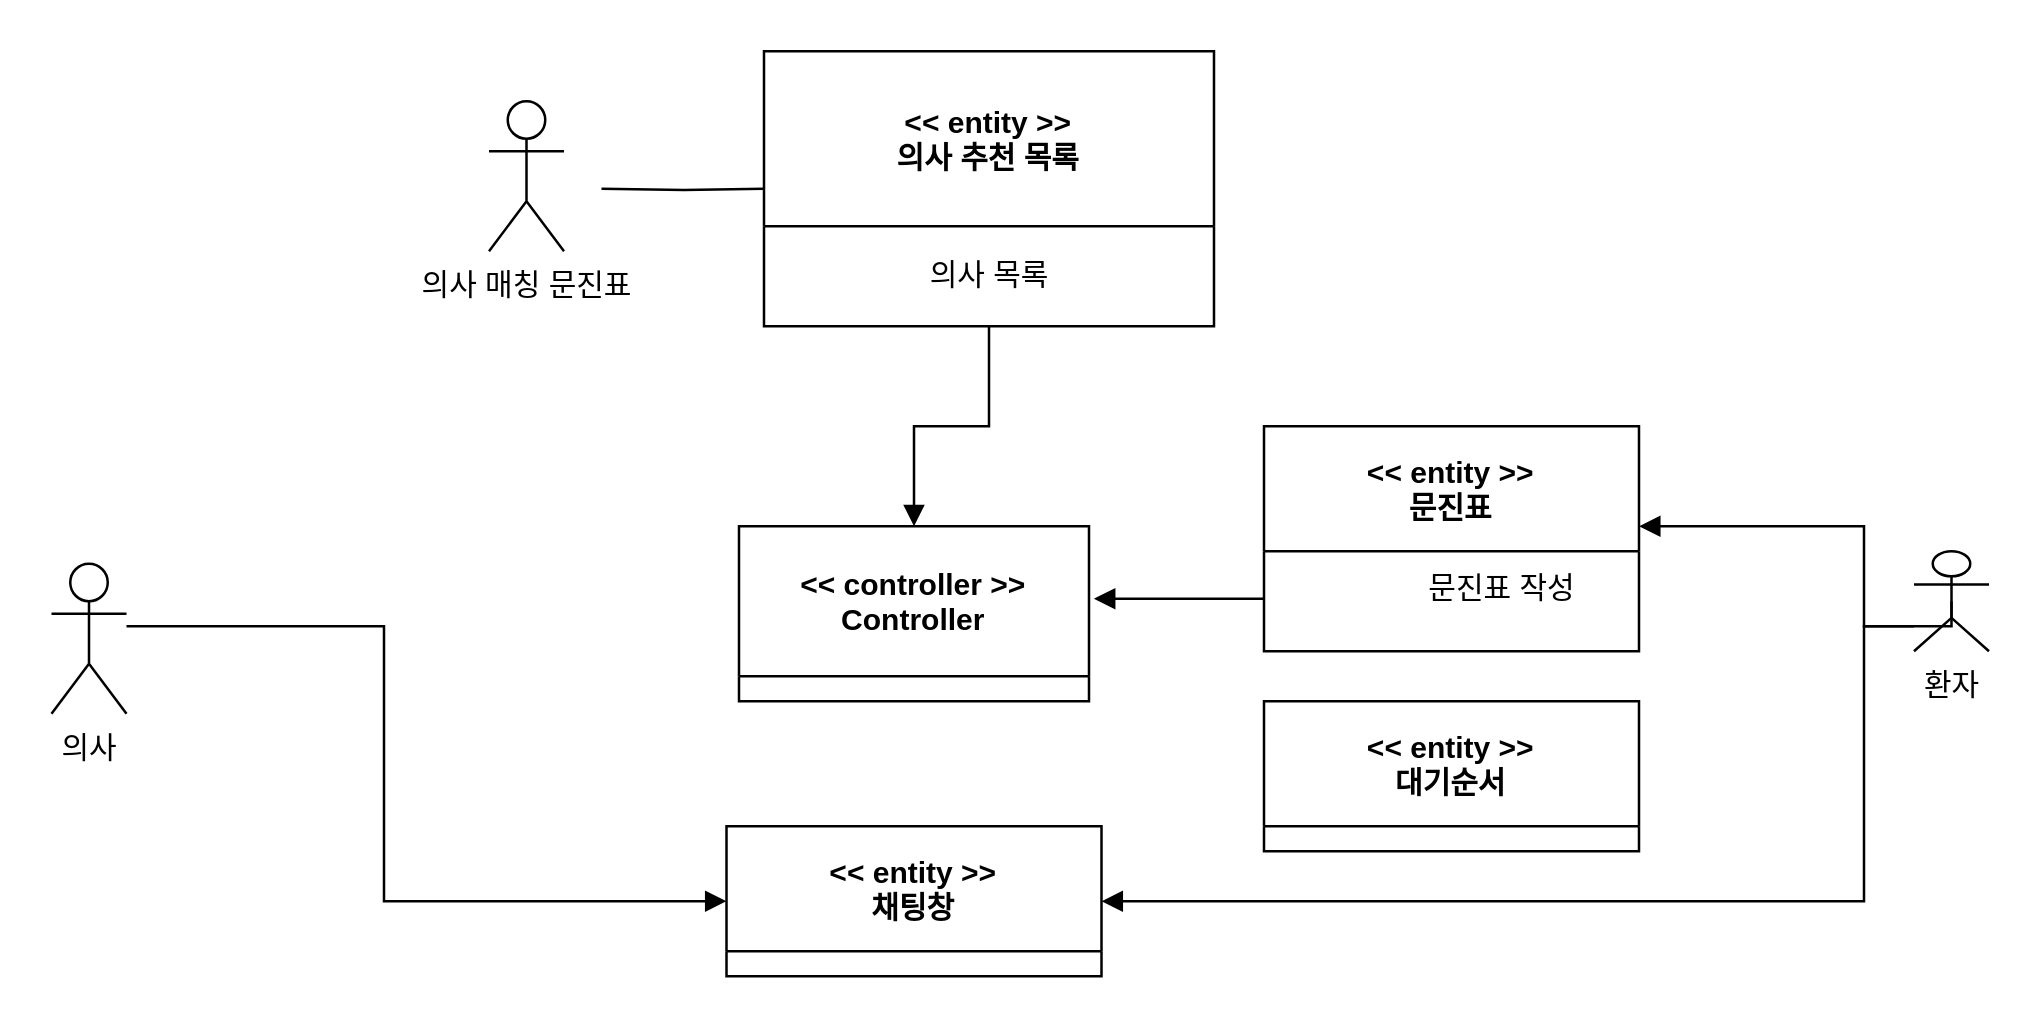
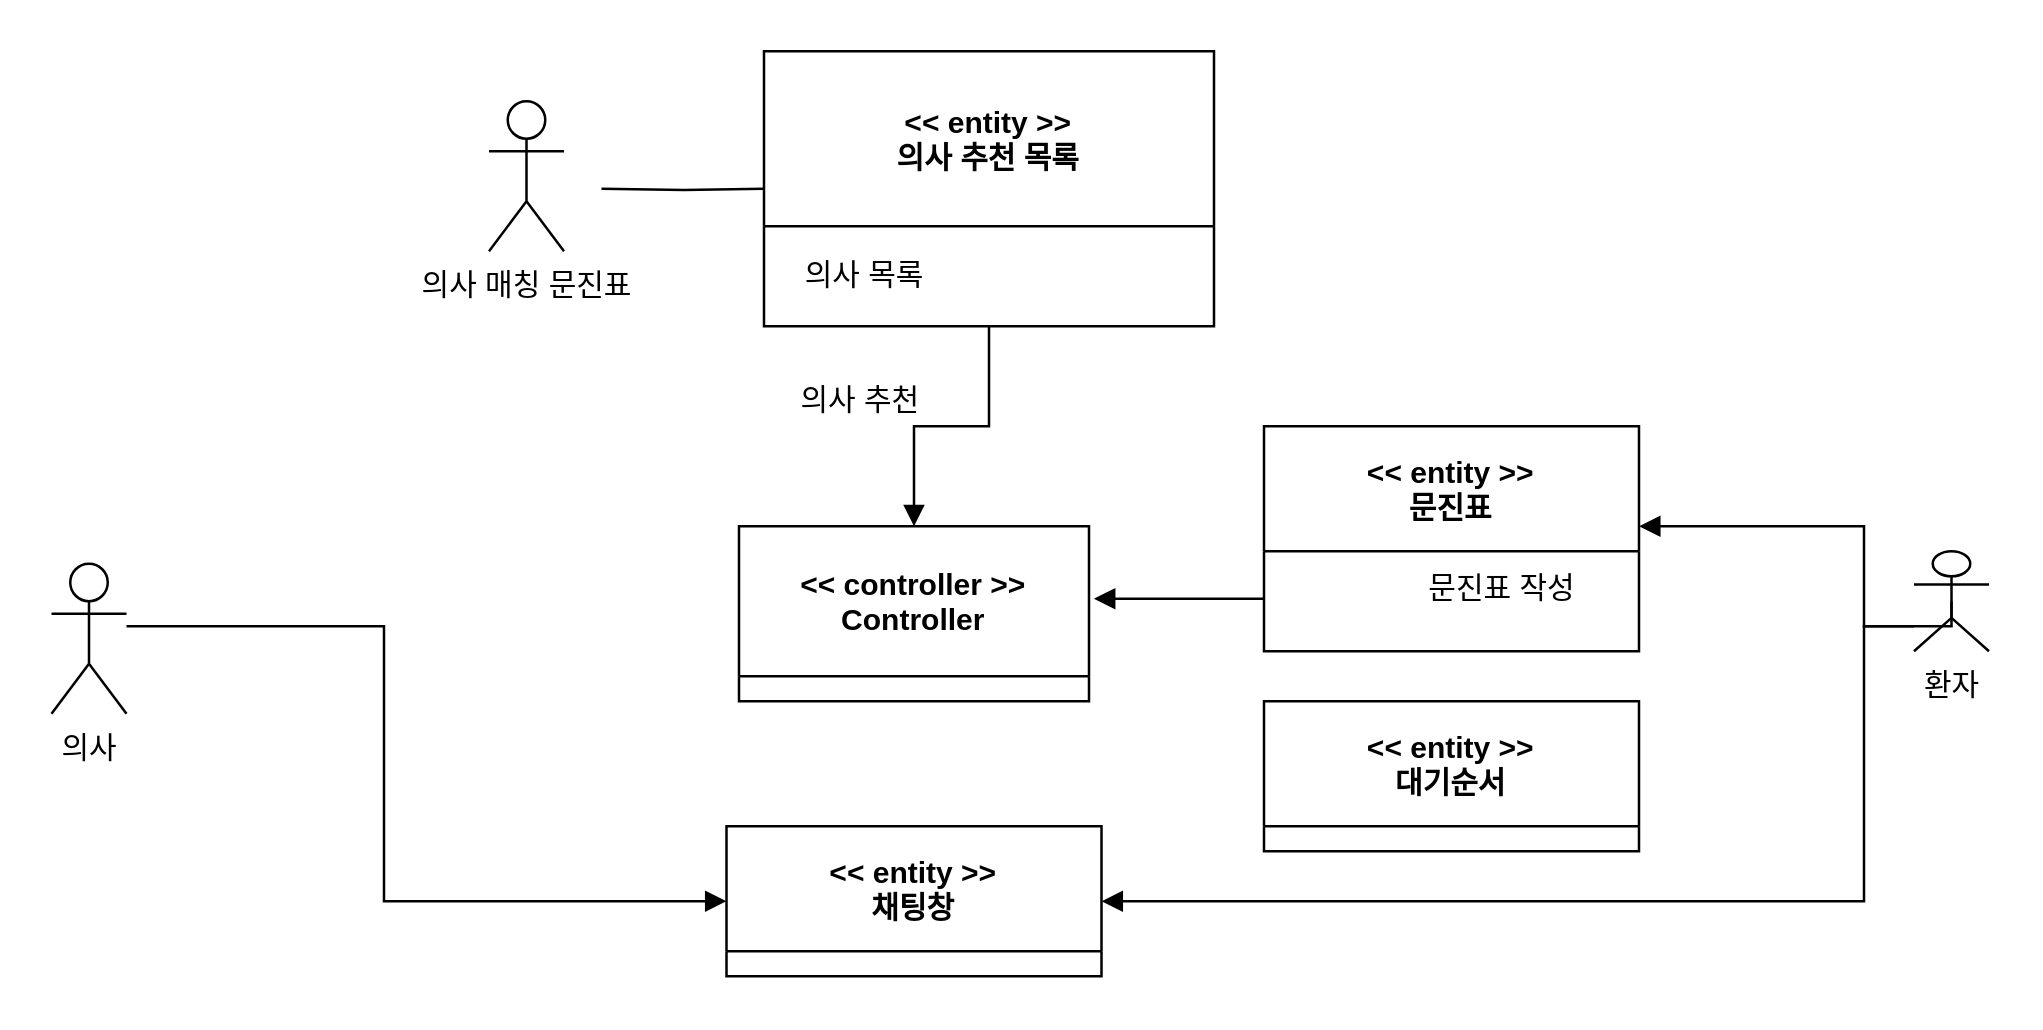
(989, 276) -> (864, 276)
none -> (864, 401)
